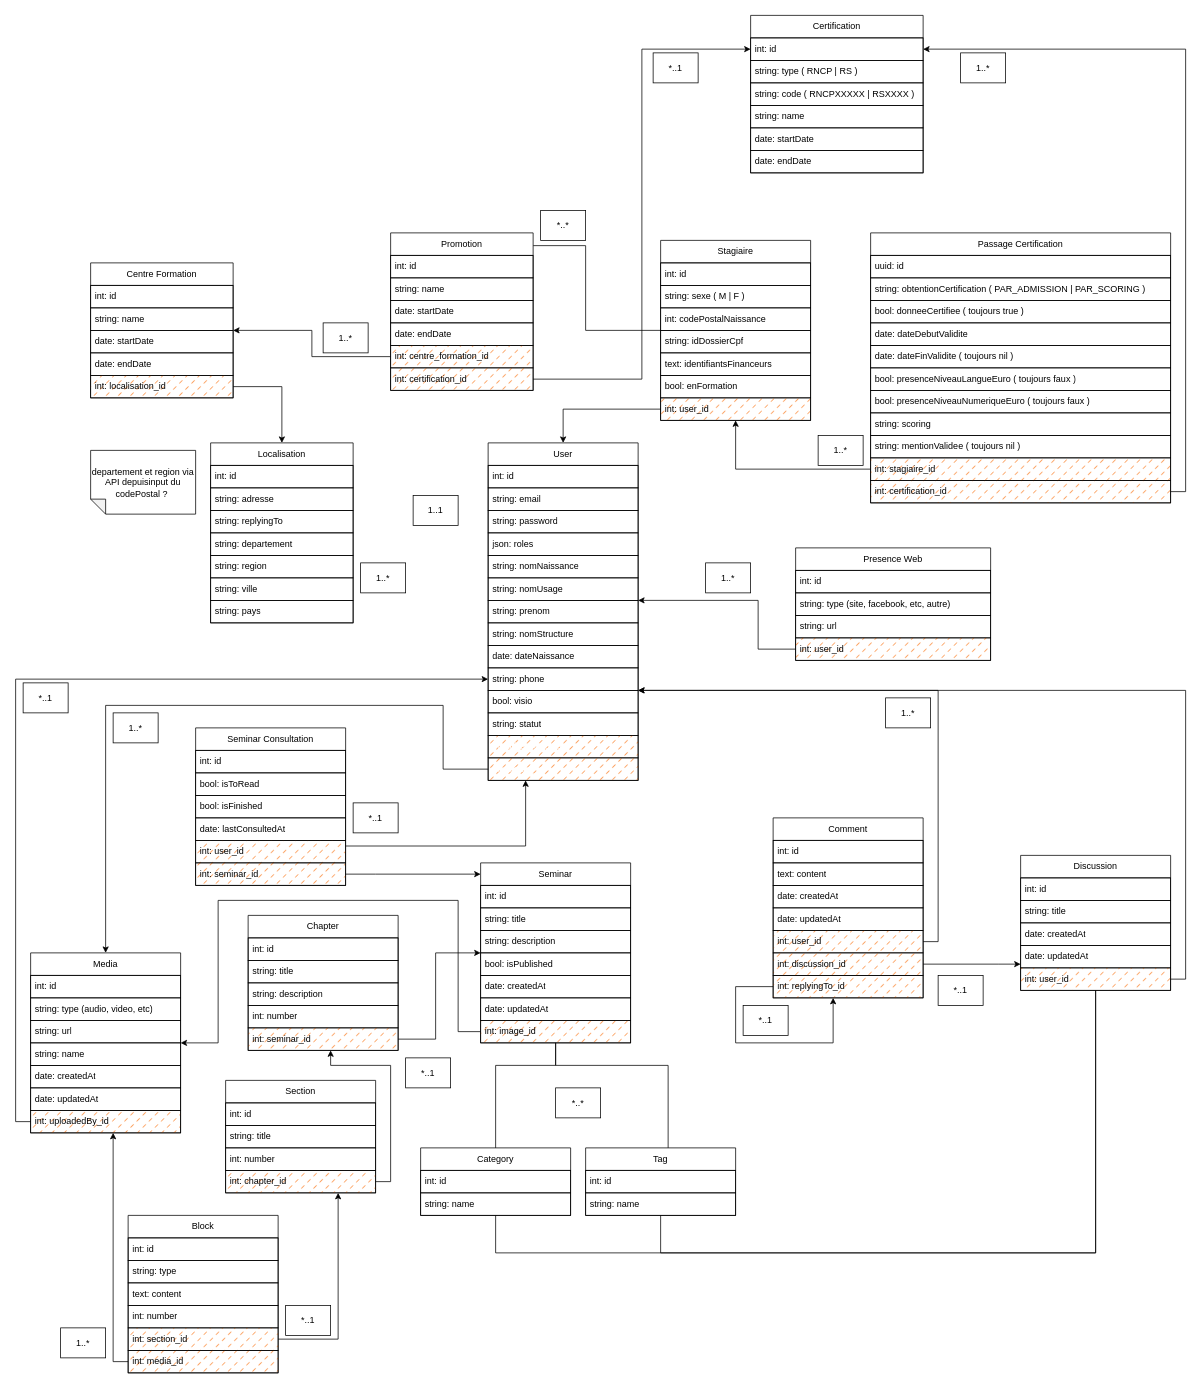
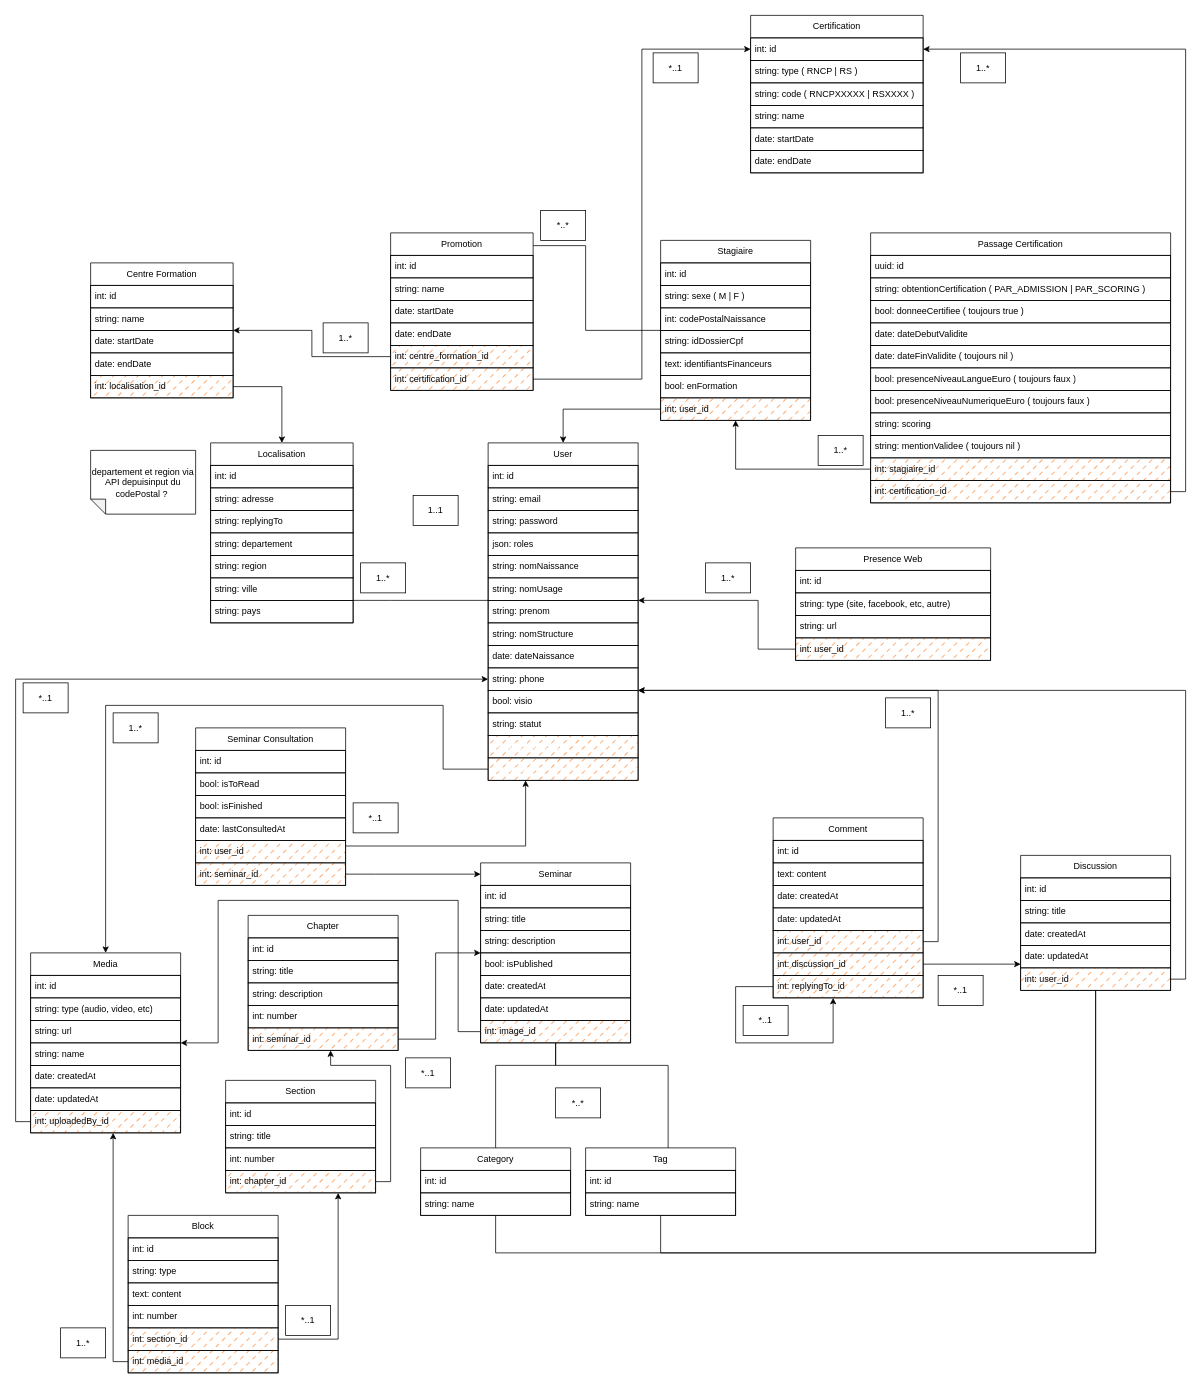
none -> (420, 600)
